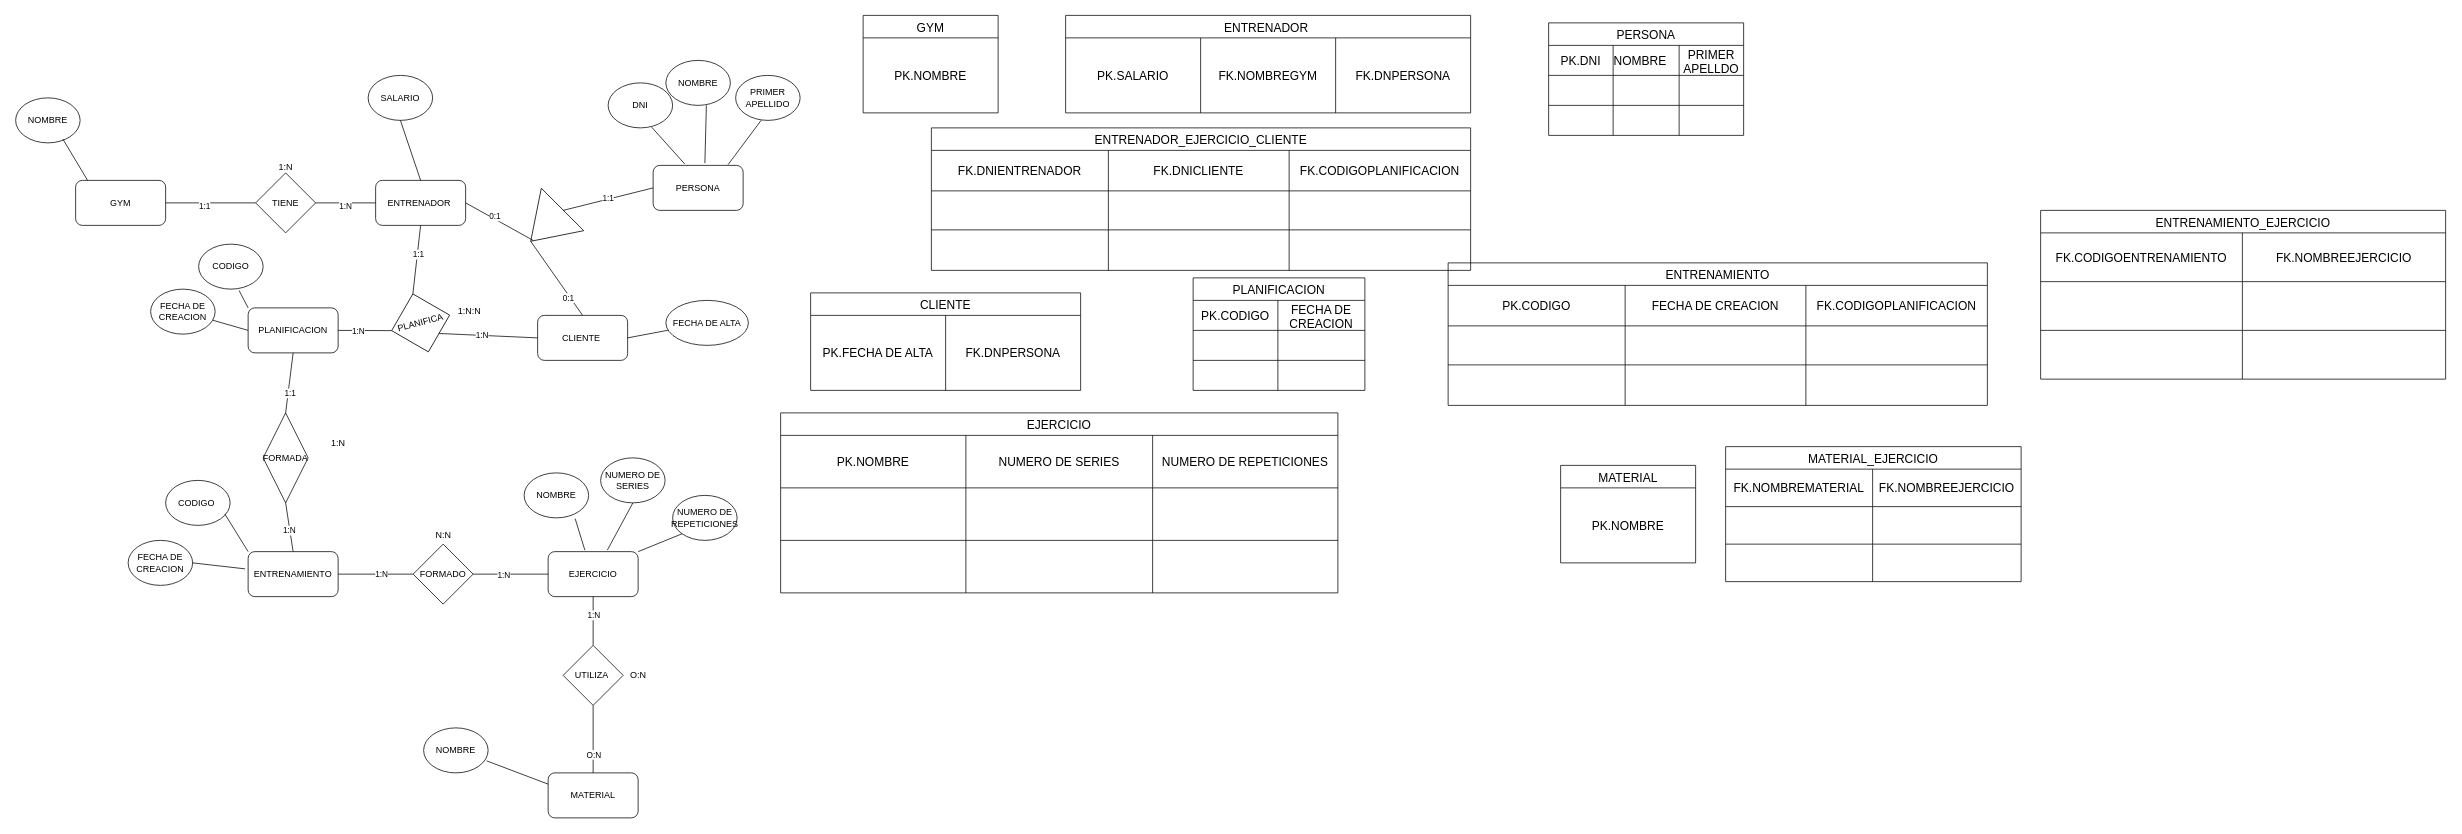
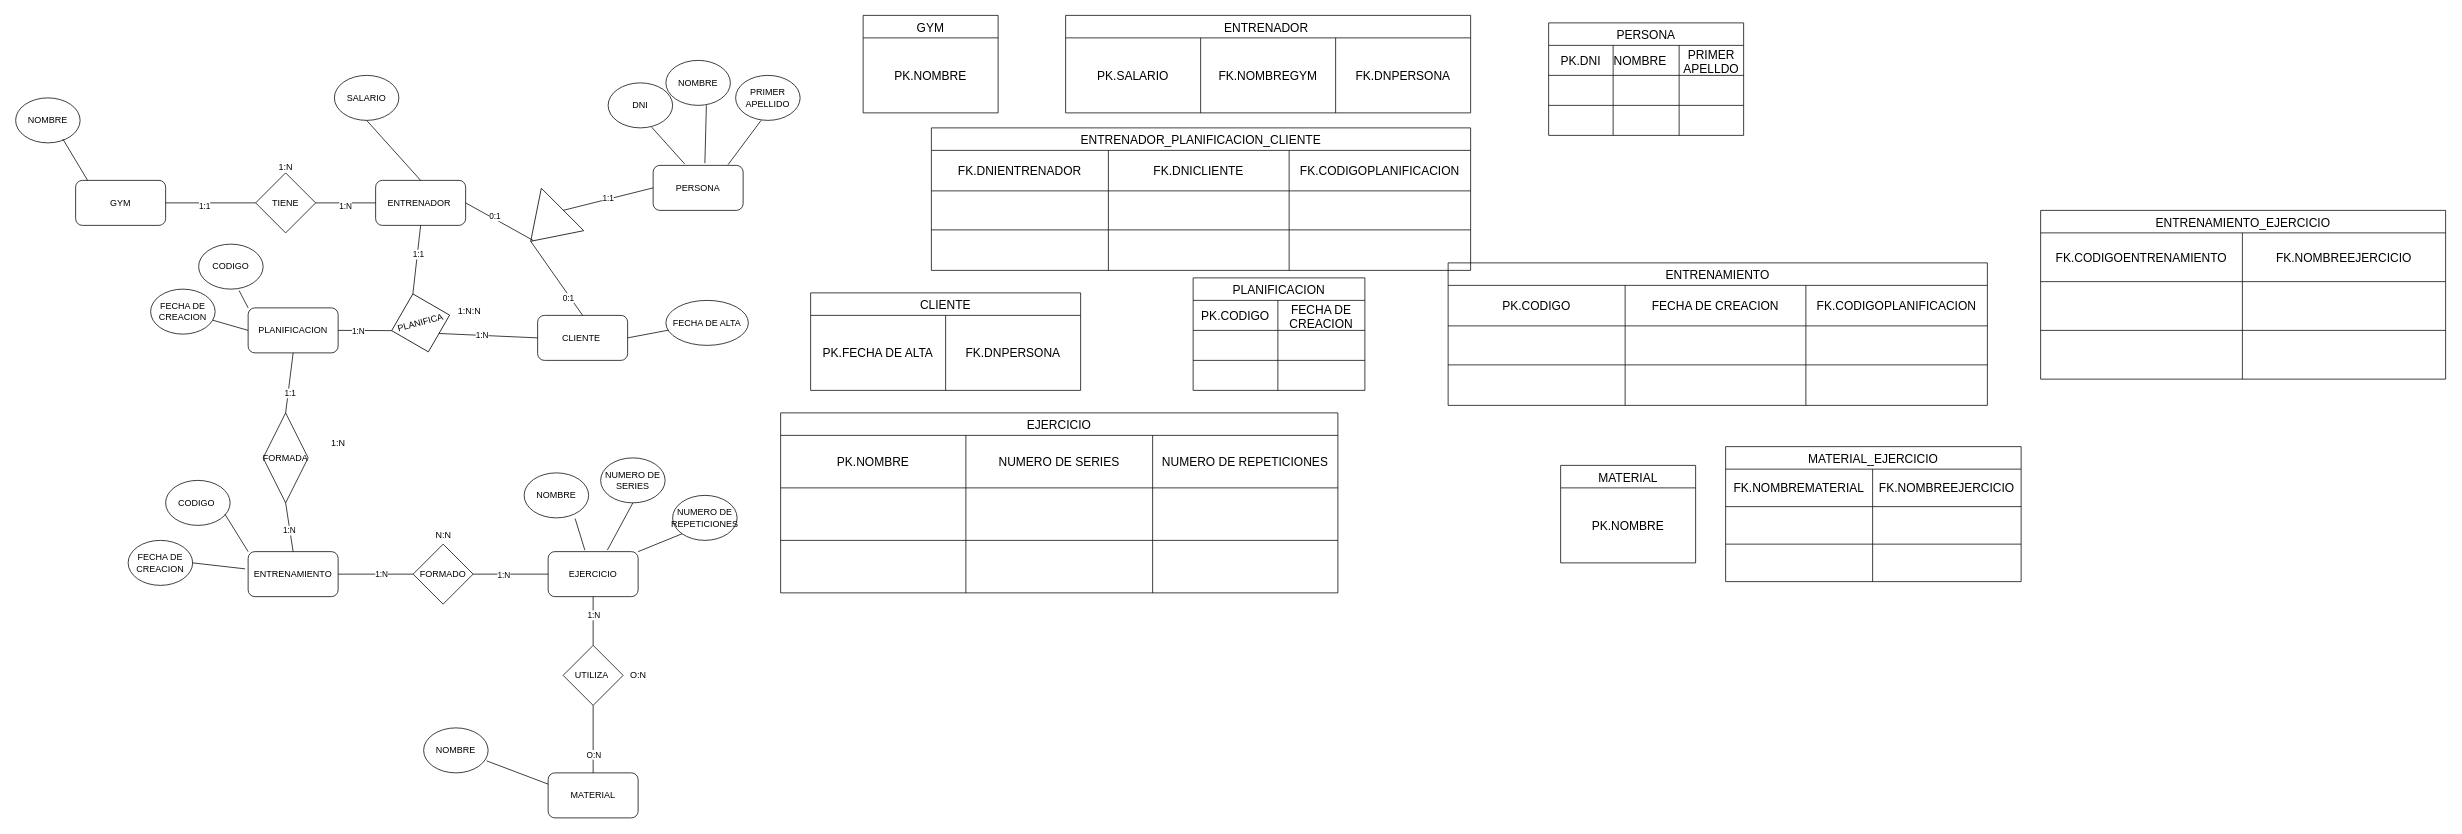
(400, 98) -> (366, 98)
(1200, 140) -> (1200, 140)
